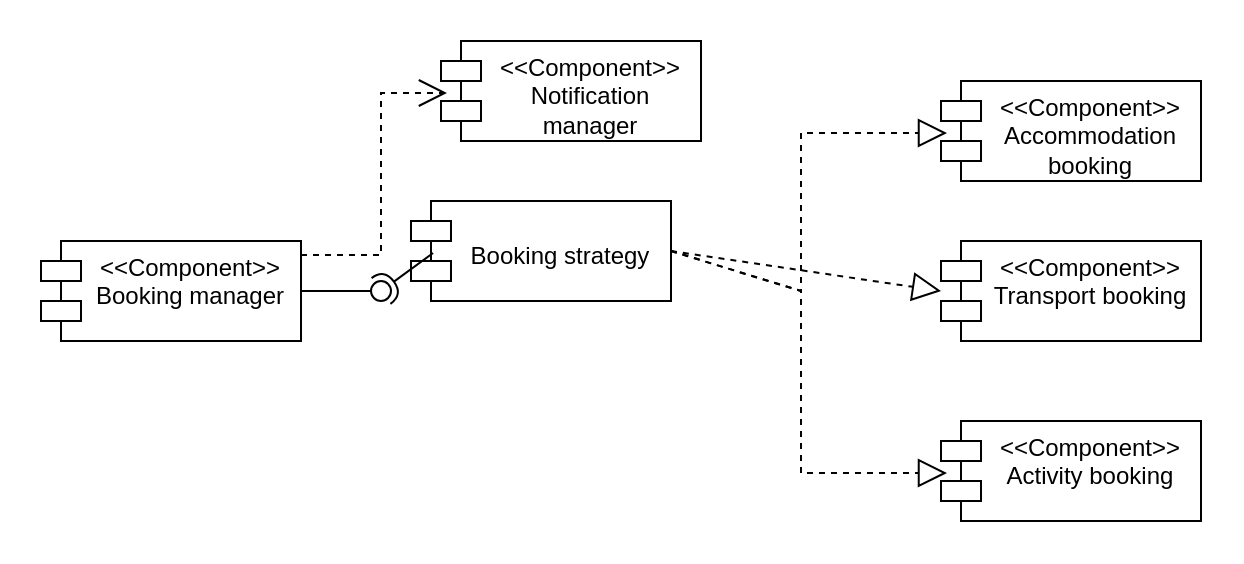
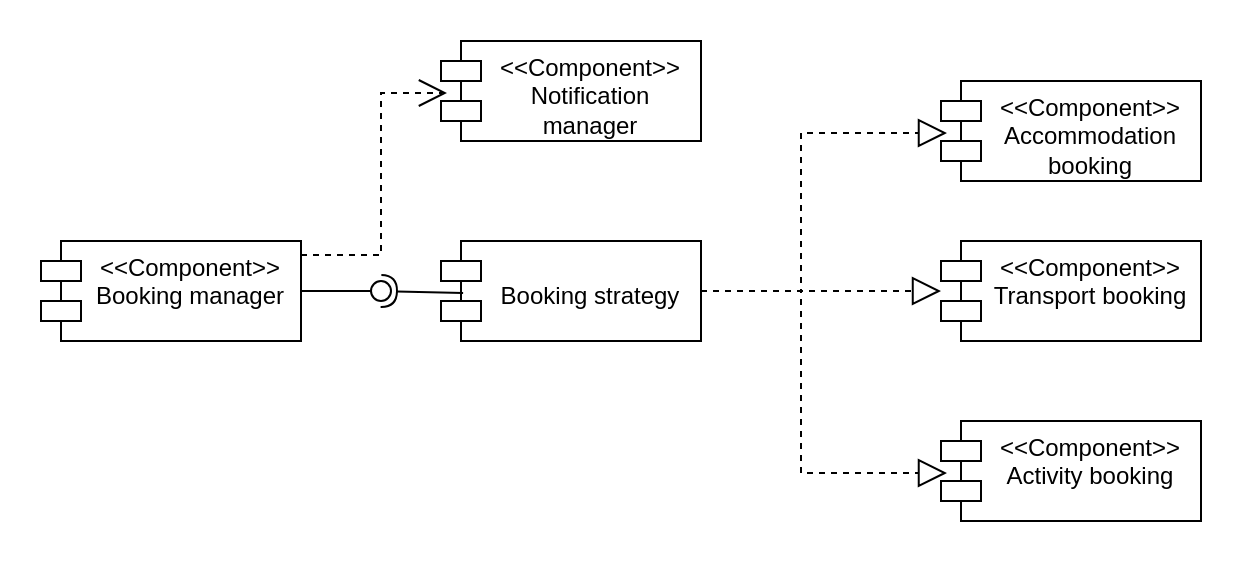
(541, 251) -> (571, 291)
